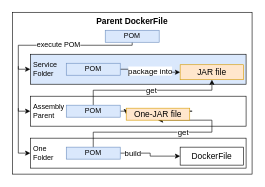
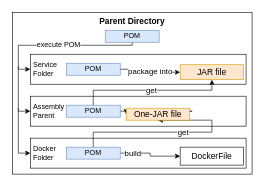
(132, 22) -> (132, 22)
(138, 69) -> (138, 69)
(44, 153) -> (45, 153)
